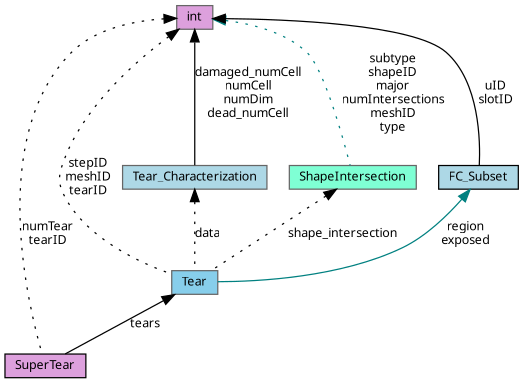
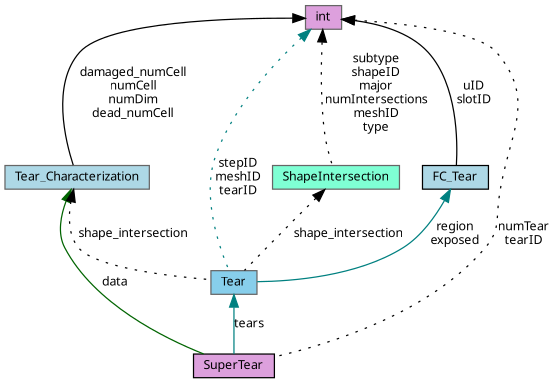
(316, 66) -> (322, 104)
(63, 164) -> (221, 142)
(478, 177) -> (455, 177)
(208, 234) -> (133, 234)
none -> (106, 297)
(114, 327) -> (234, 331)
